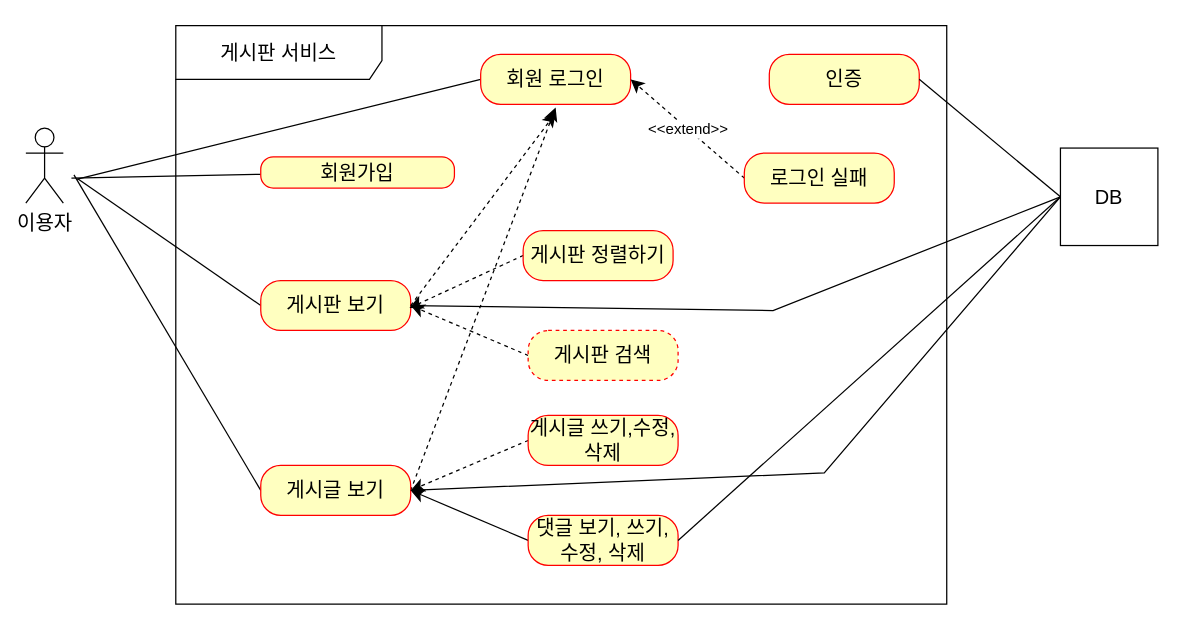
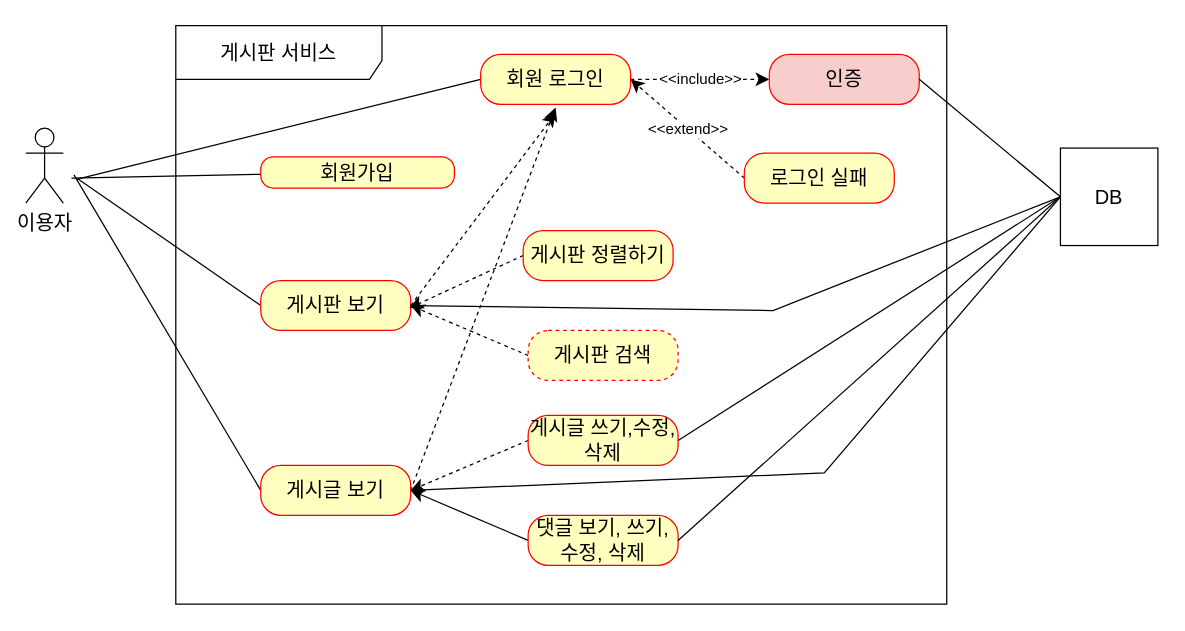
none -> (696, 79)
(844, 79) -> (844, 79)
none -> (862, 323)
